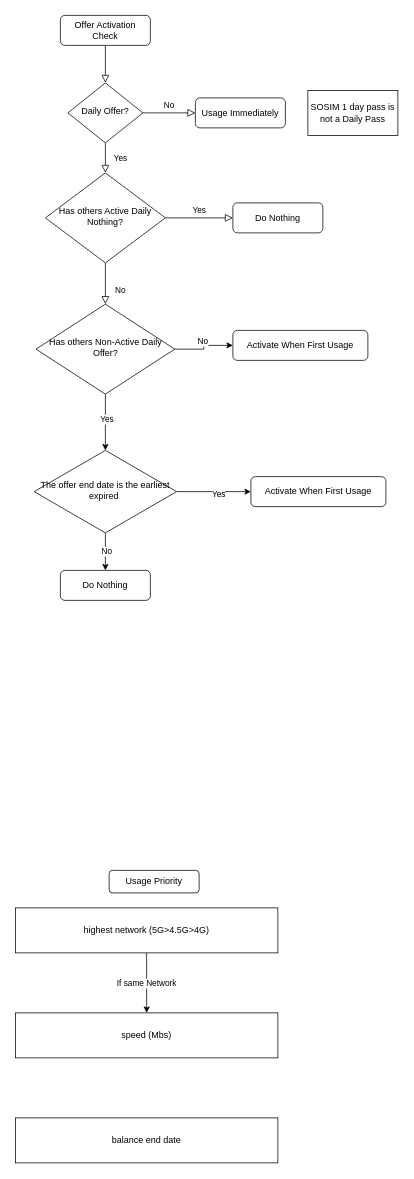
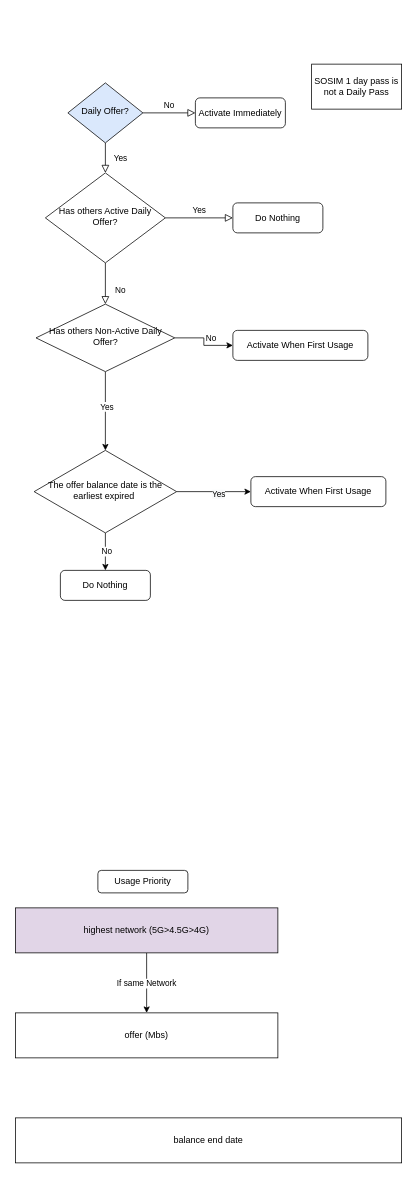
(105, 30) -> none
(105, 60) -> none
(105, 113) -> (105, 113)
(240, 113) -> (240, 113)
(353, 113) -> (357, 87)
(105, 216) -> (105, 216)
(105, 349) -> (105, 338)
(105, 490) -> (105, 490)
(154, 882) -> (143, 882)
(147, 930) -> (147, 930)
(147, 1035) -> (147, 1035)
(147, 1140) -> (209, 1140)
